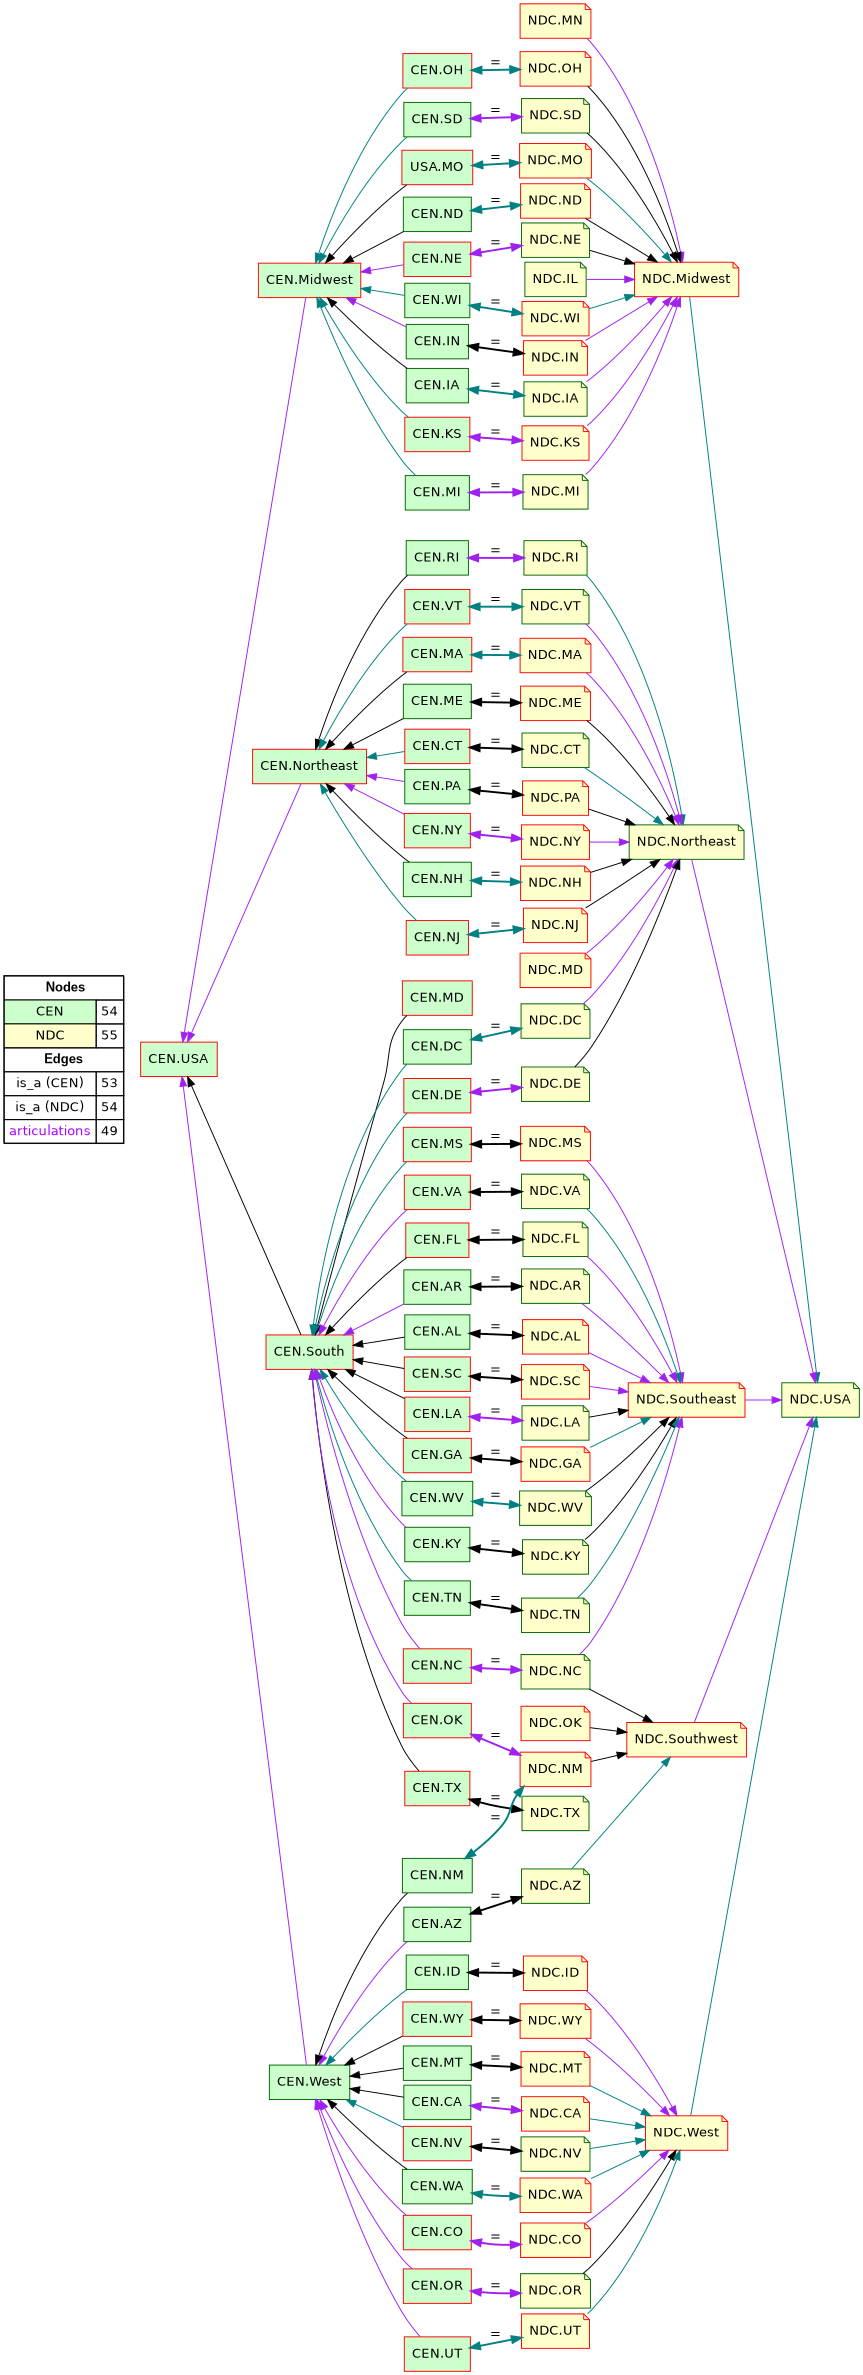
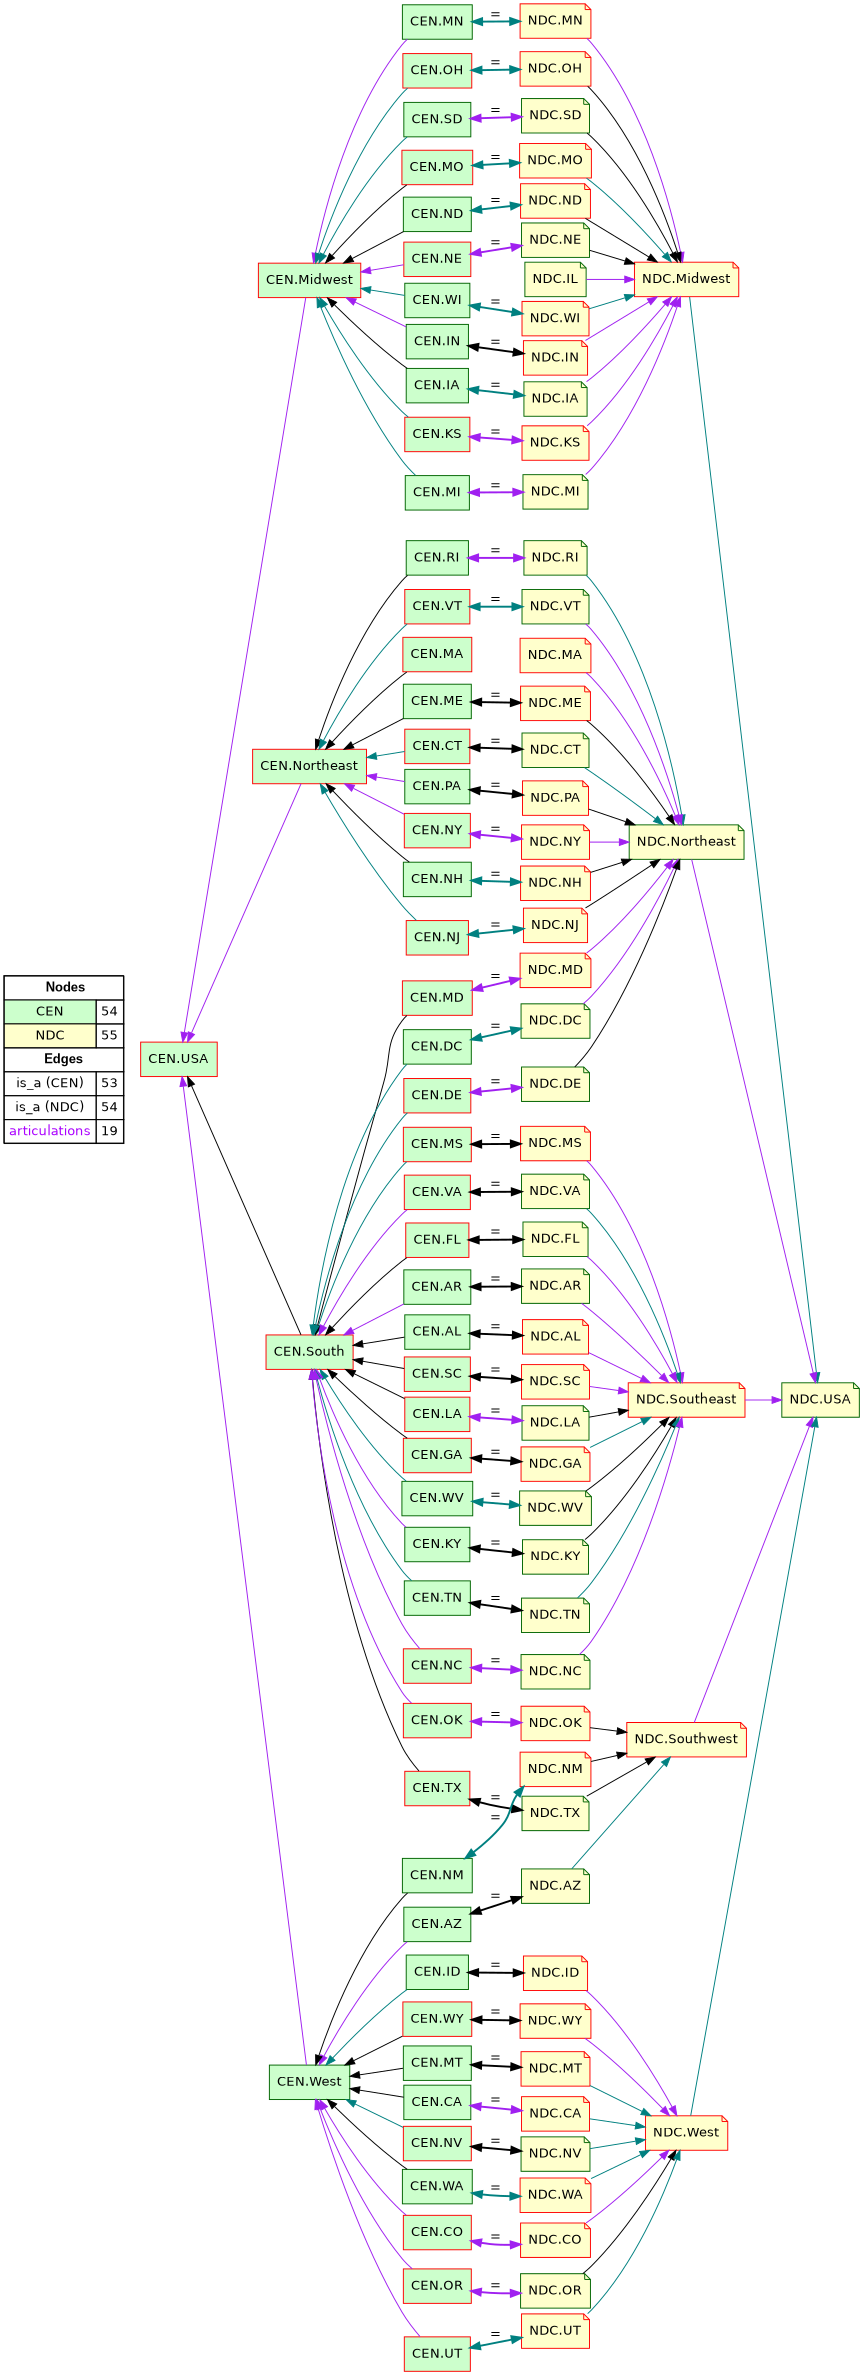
none -> (437, 22)
(437, 167) -> (437, 167)
(496, 655) -> none
none -> (496, 984)
(110, 1131) -> (110, 1131)
(617, 1703) -> (617, 1779)
(496, 1745) -> (496, 1722)
